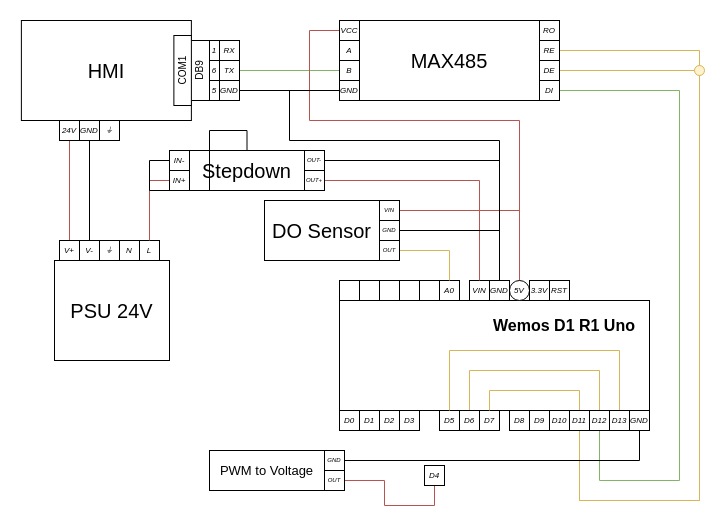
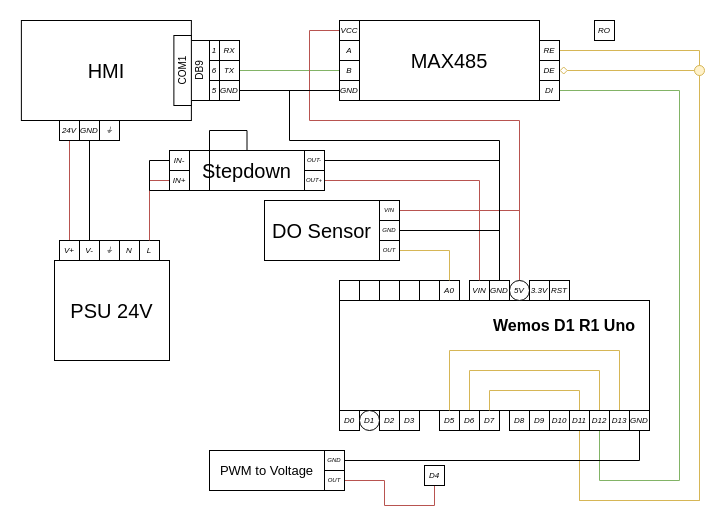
(550, 31) -> (605, 31)
(565, 71) -> (568, 71)
(370, 421) -> (370, 421)
